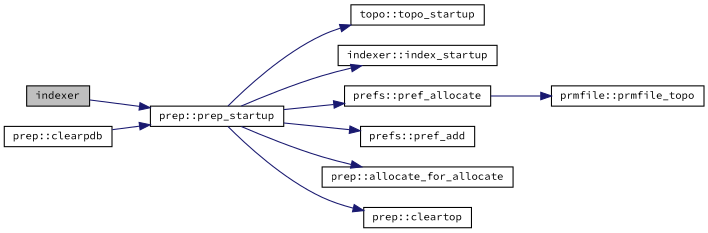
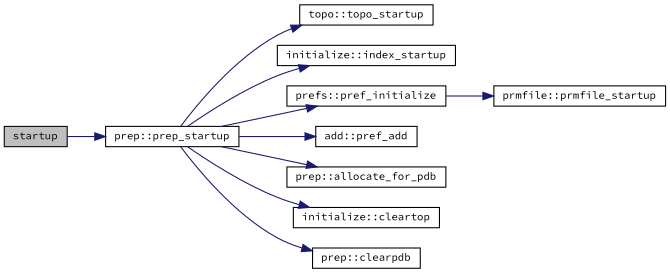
(418, 55) -> (366, 55)
(58, 96) -> (36, 137)
(418, 96) -> (366, 96)
(628, 96) -> (580, 96)
(126, 128) -> (234, 206)
(418, 137) -> (366, 137)
(418, 177) -> (366, 177)
(418, 218) -> (366, 218)
